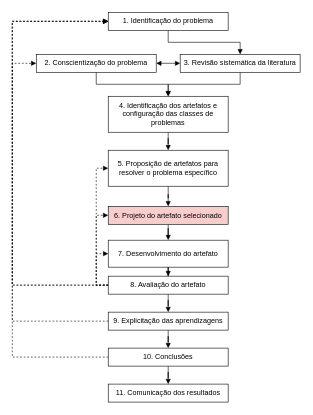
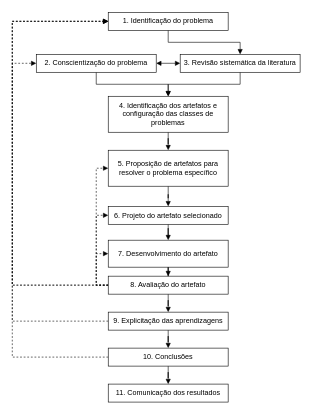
(168, 215) -> (168, 215)
